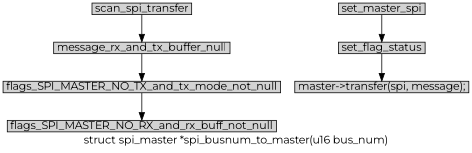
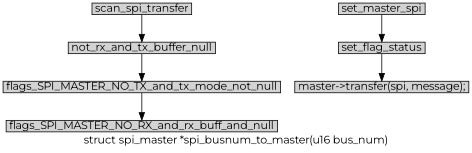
(142, 48) -> (142, 48)
(142, 126) -> (142, 126)
